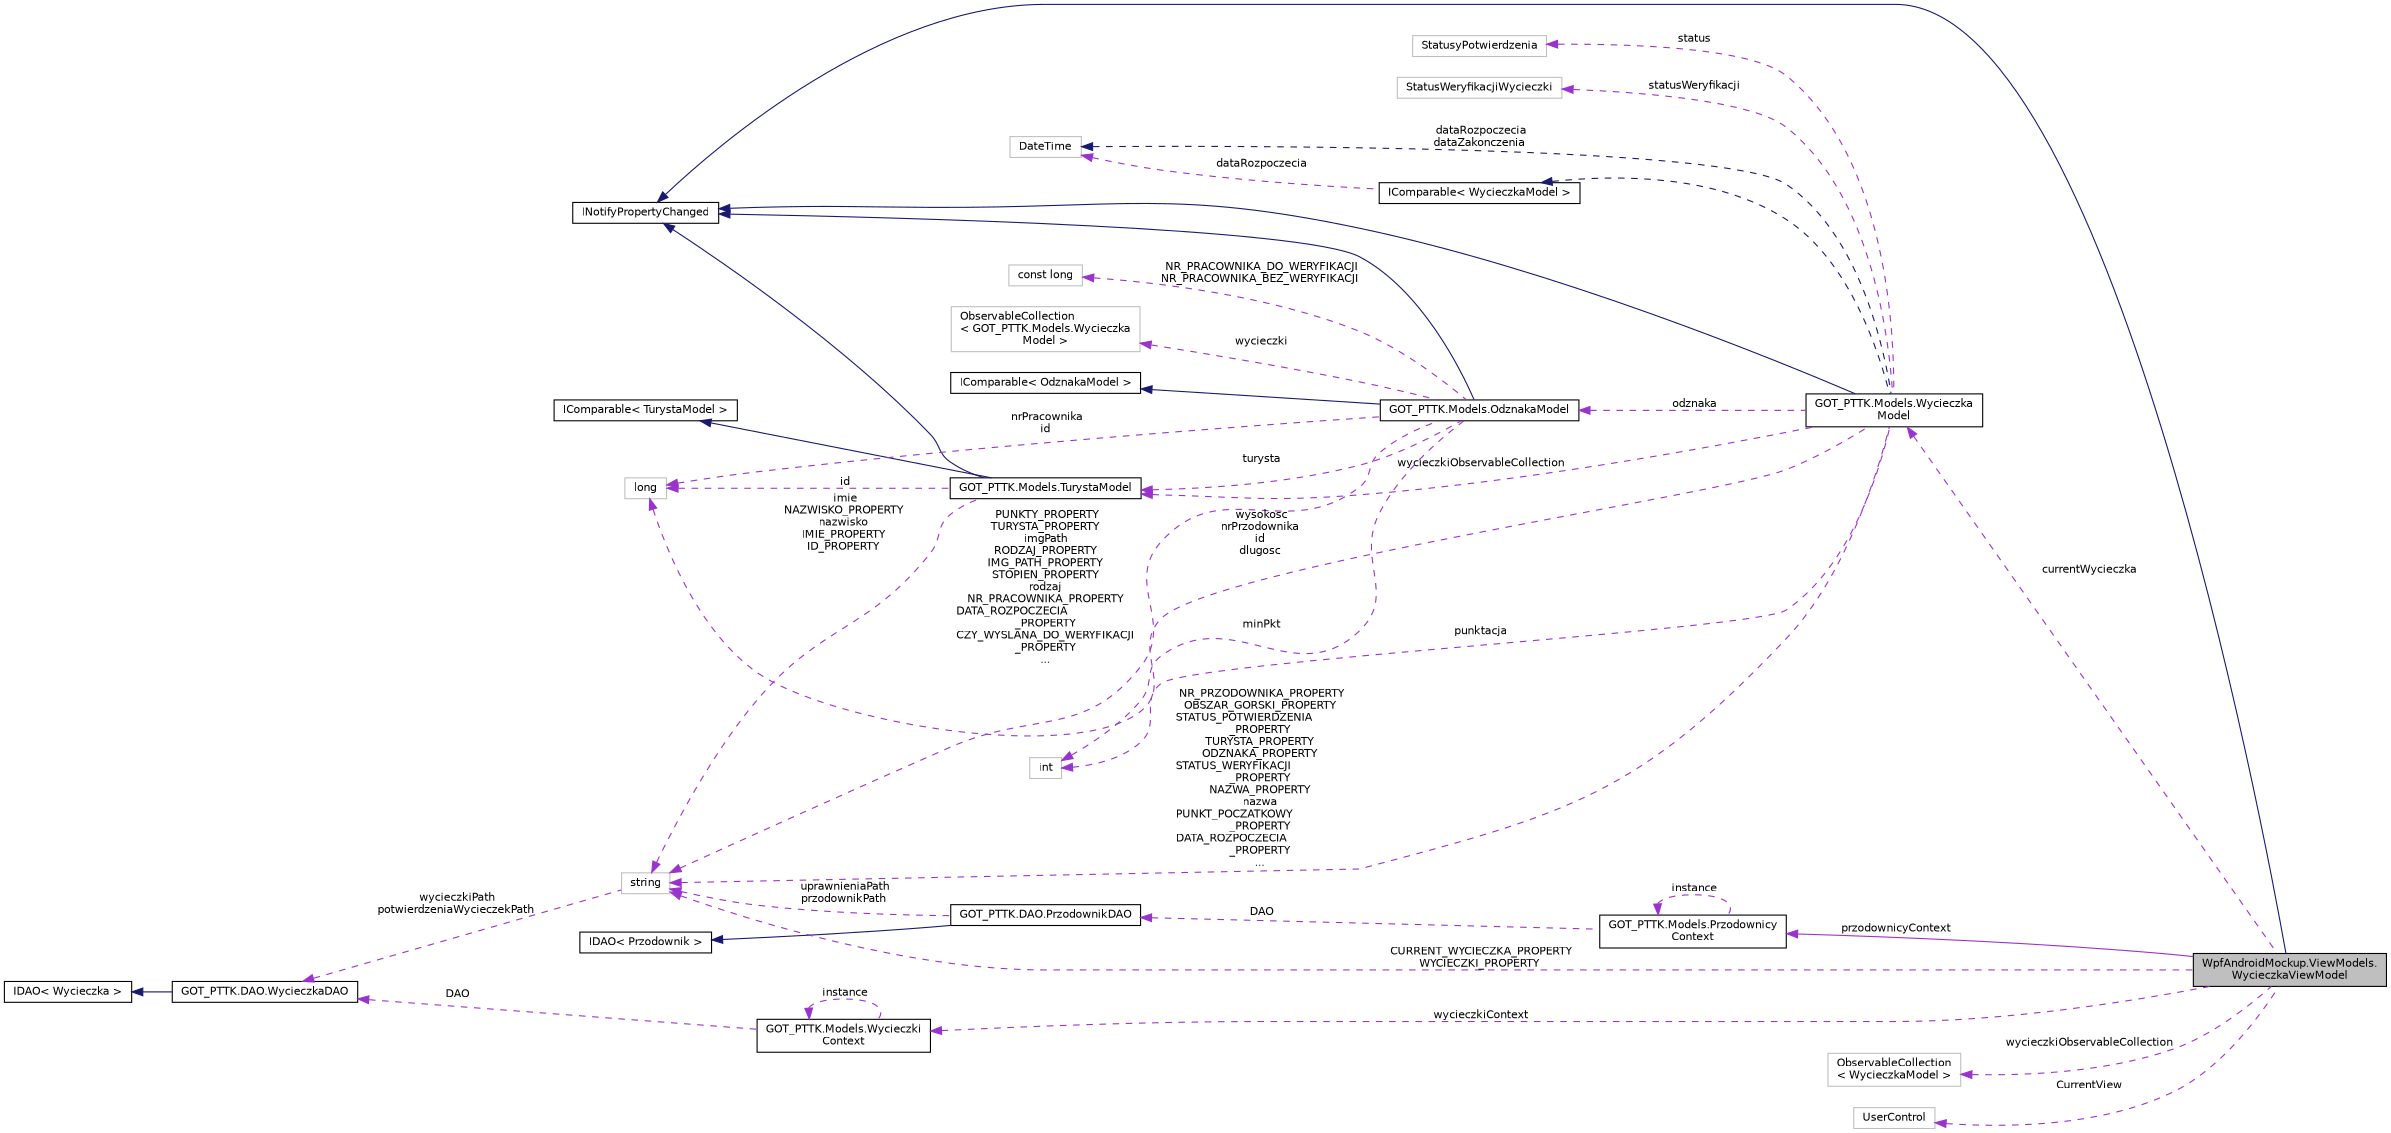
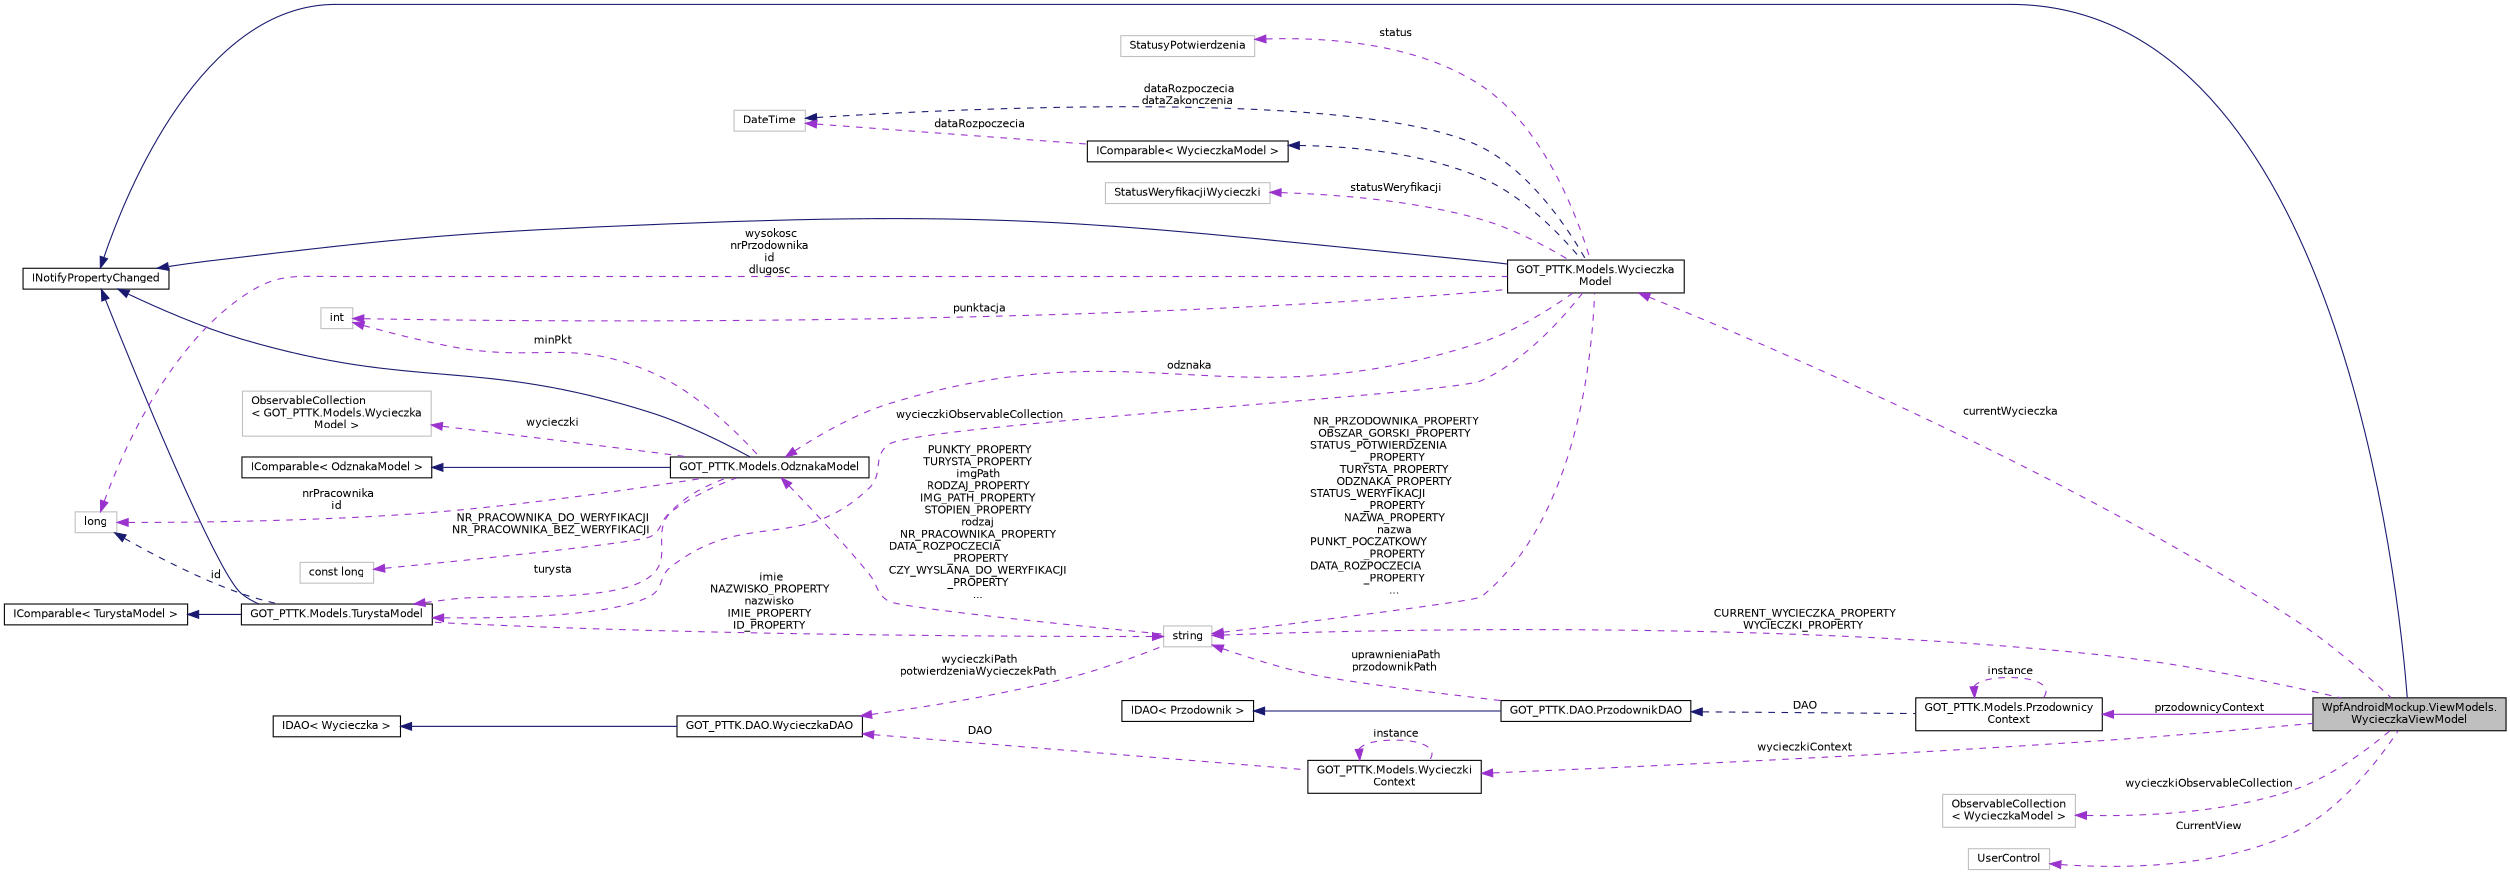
(814, 488) -> (199, 577)
(1122, 687) -> (950, 611)
(1376, 923) -> (1809, 713)
